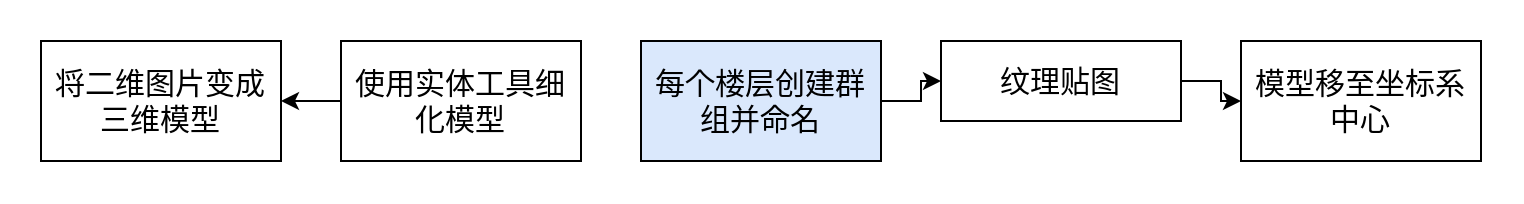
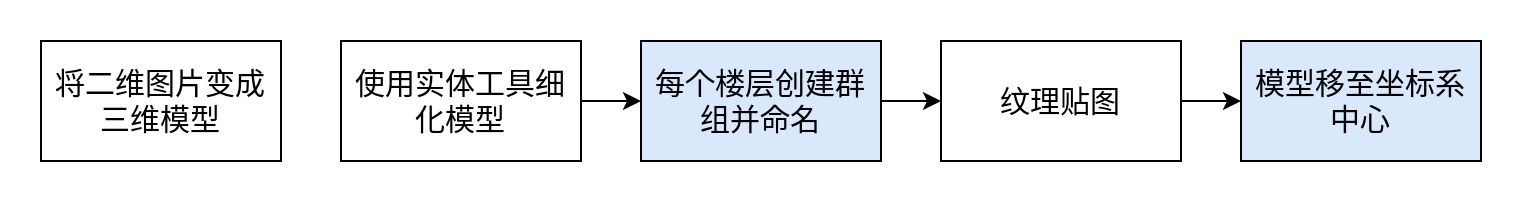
(1061, 81) -> (1061, 101)
(304, 101) -> (618, 101)
(1361, 101) -> (1361, 101)
